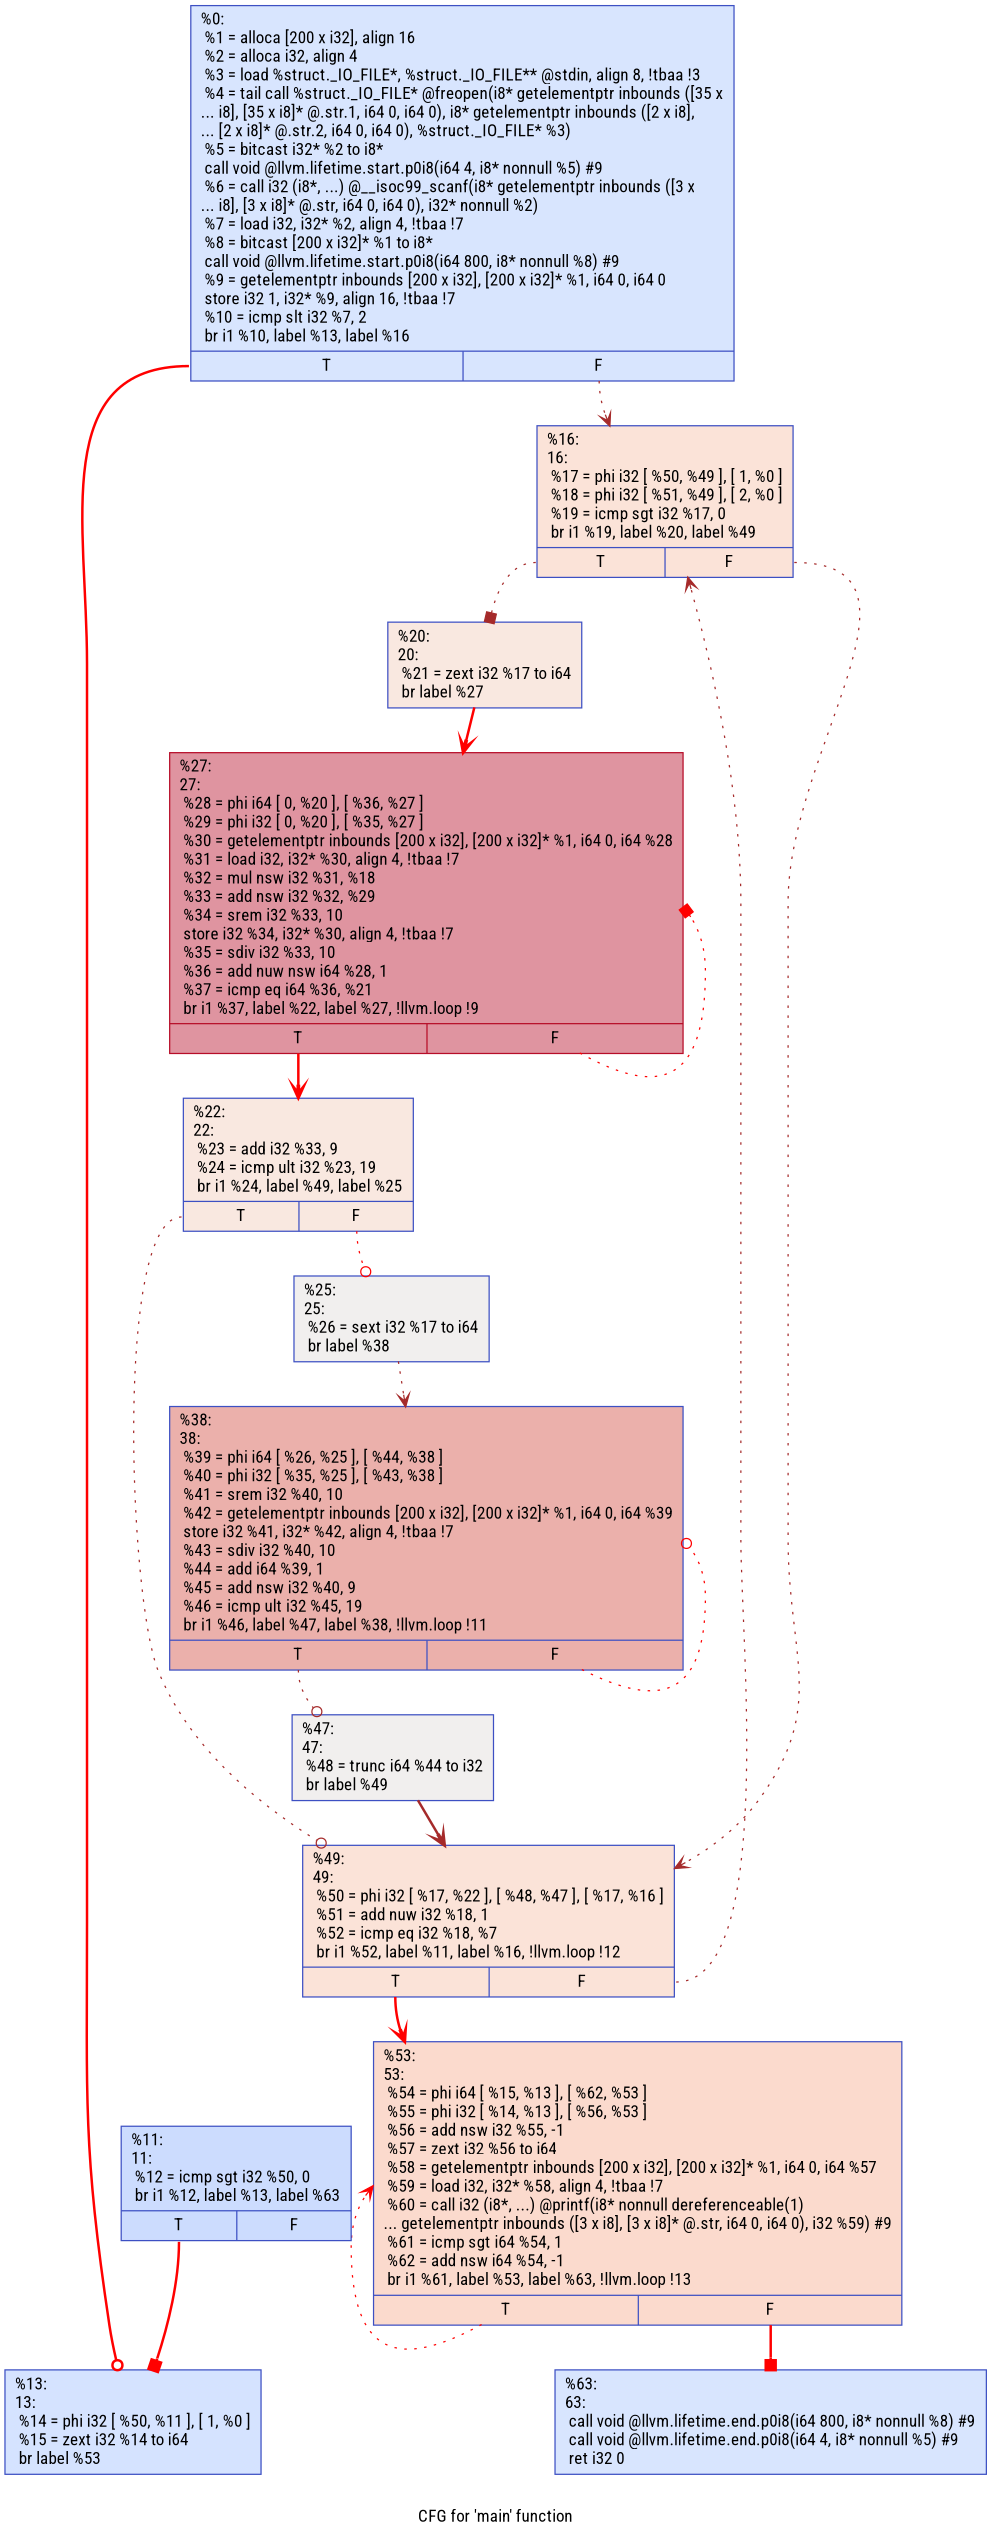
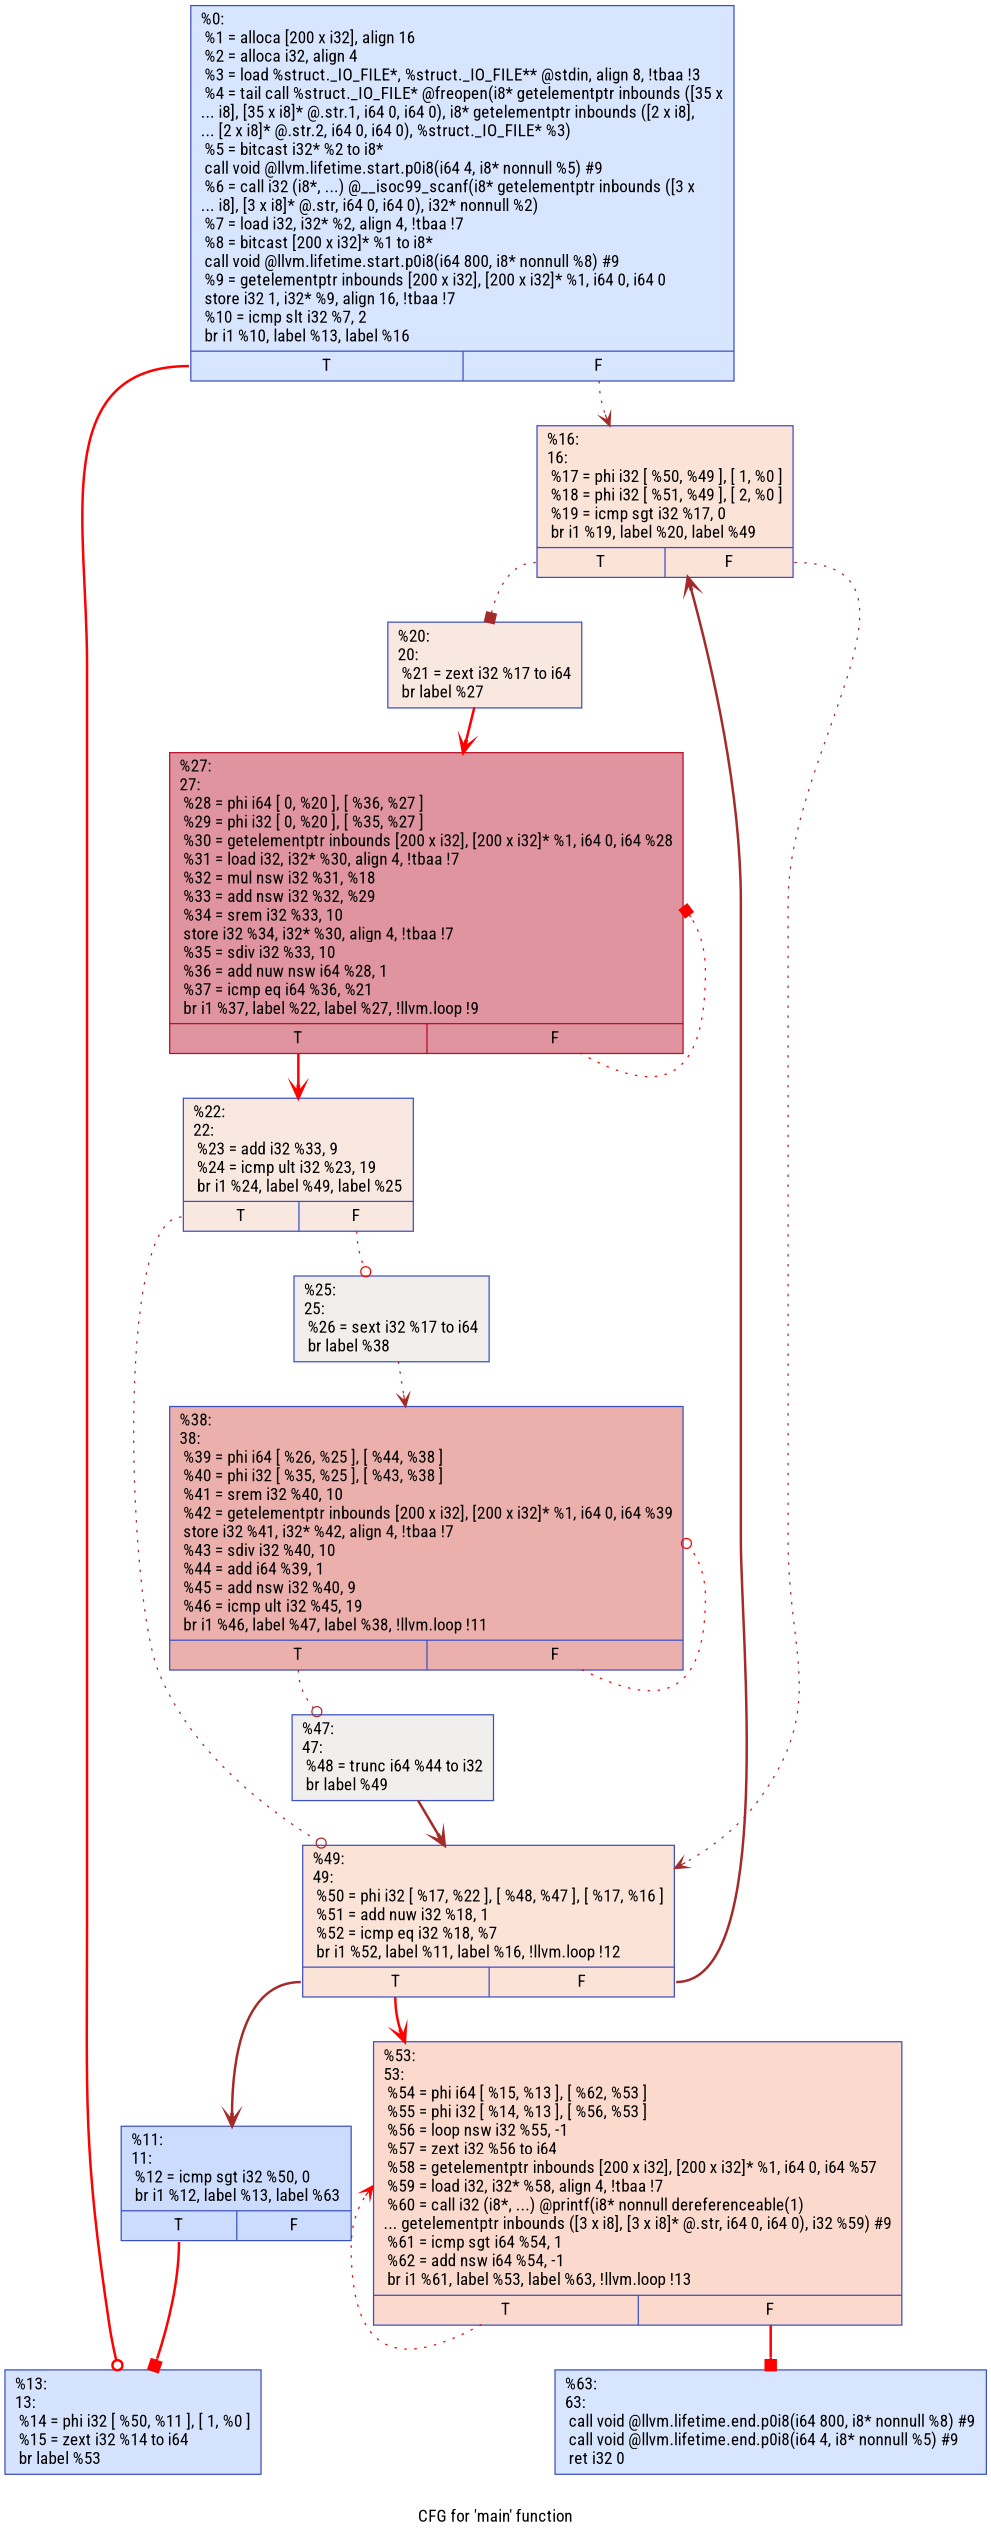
(741, 1296) -> (741, 1296)
none -> (243, 2033)
(474, 2131) -> (476, 2131)
